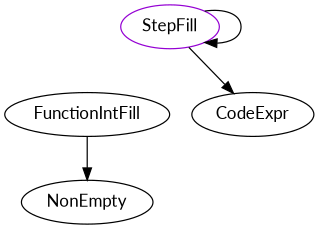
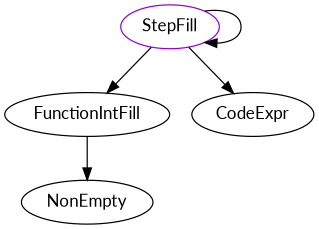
none -> (133, 66)
